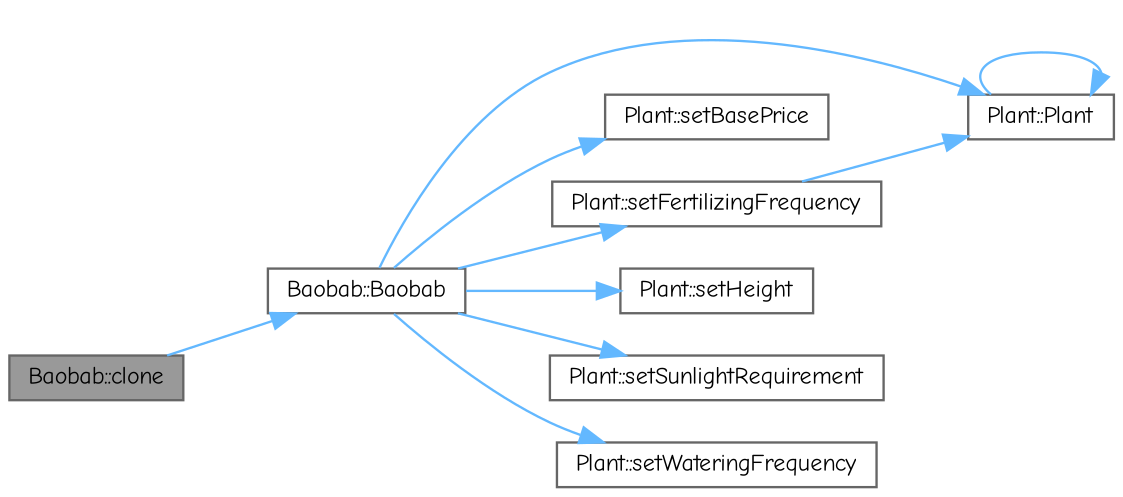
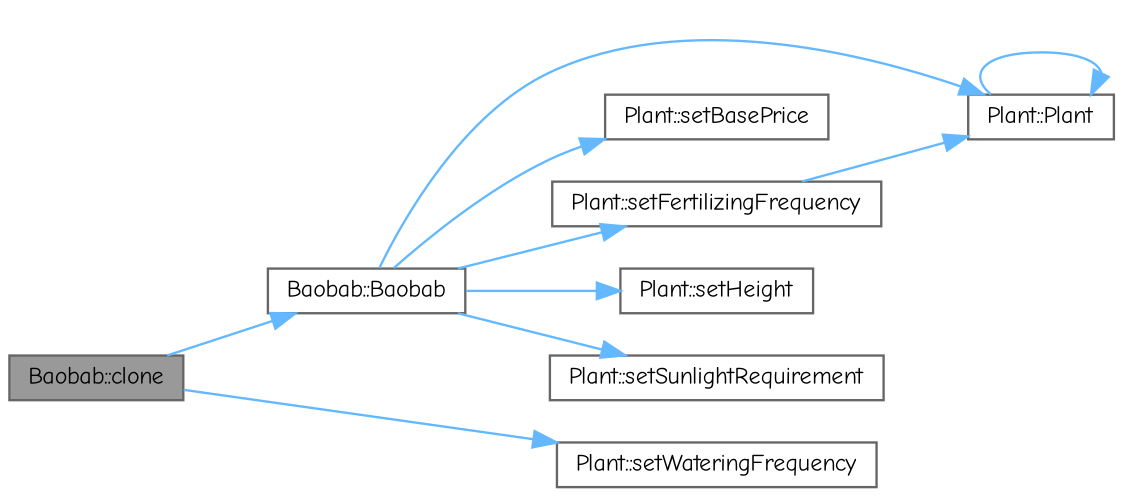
(482, 383) -> (358, 415)
